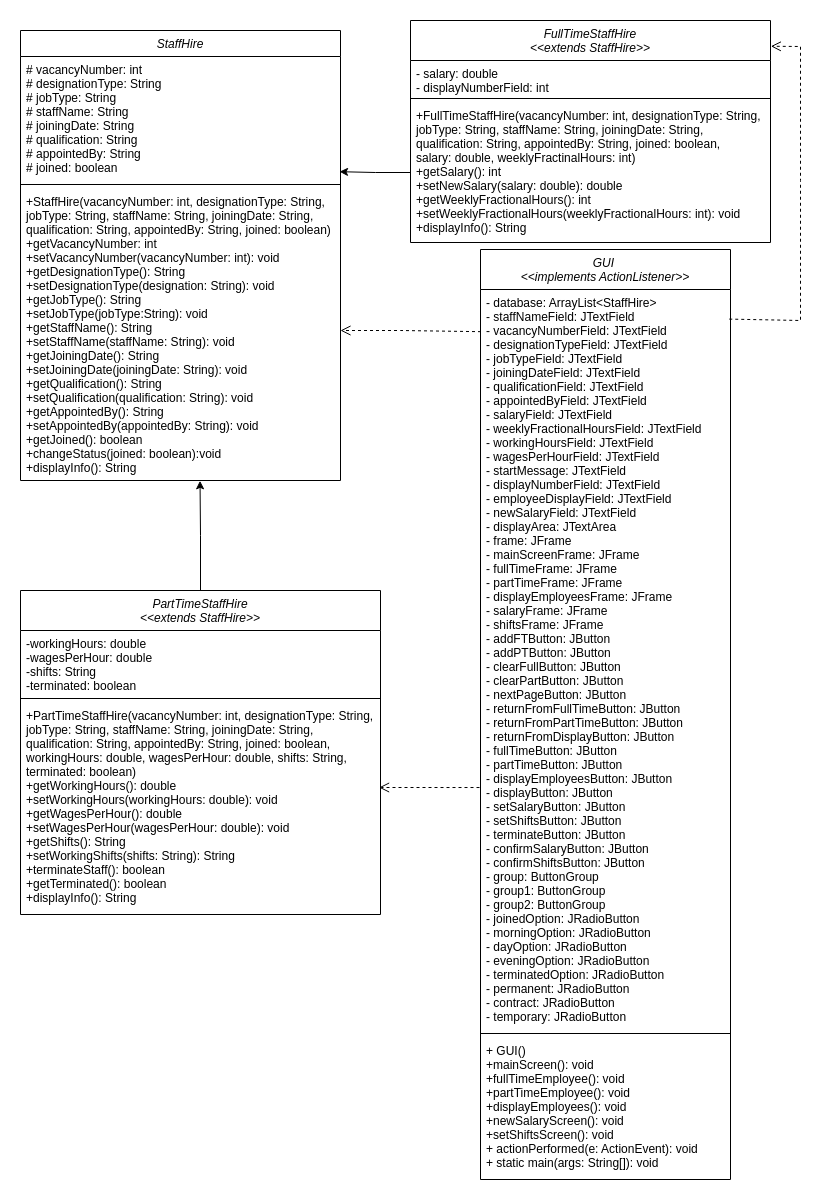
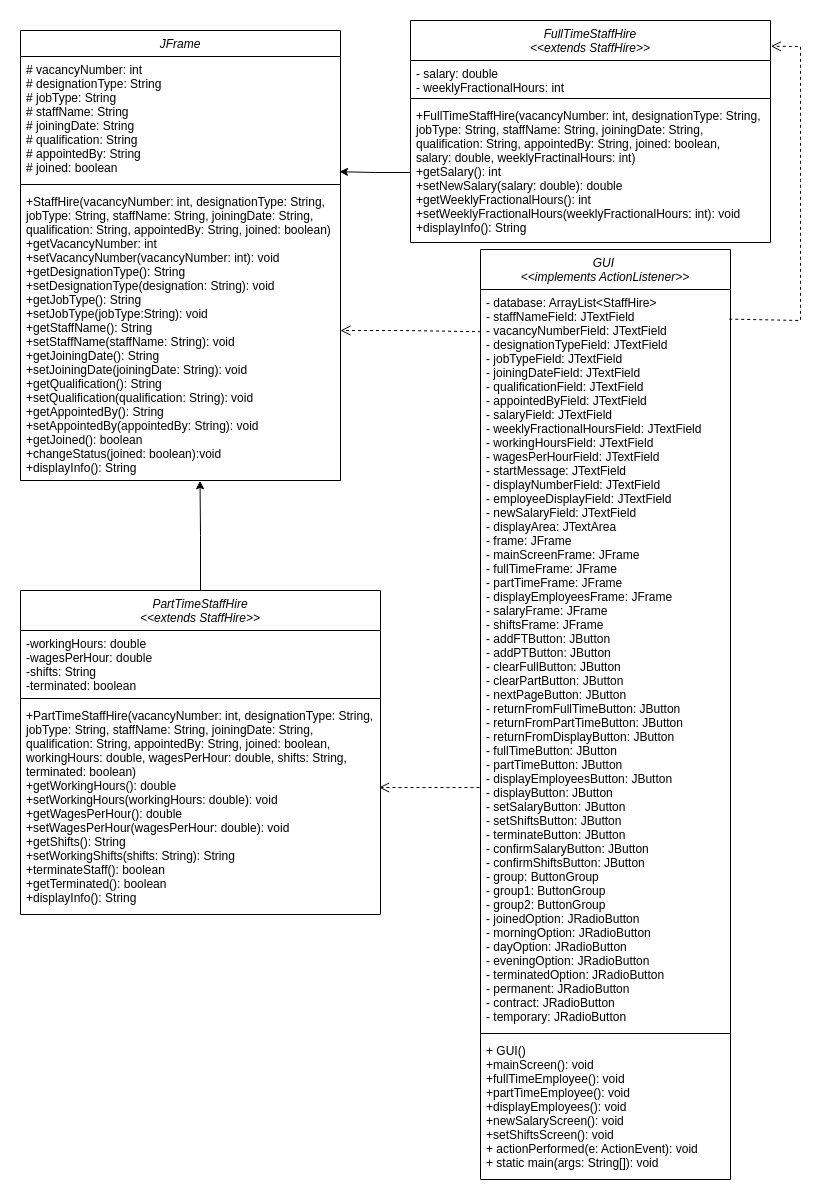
(180, 44) -> (180, 44)
(462, 74) -> (462, 74)
